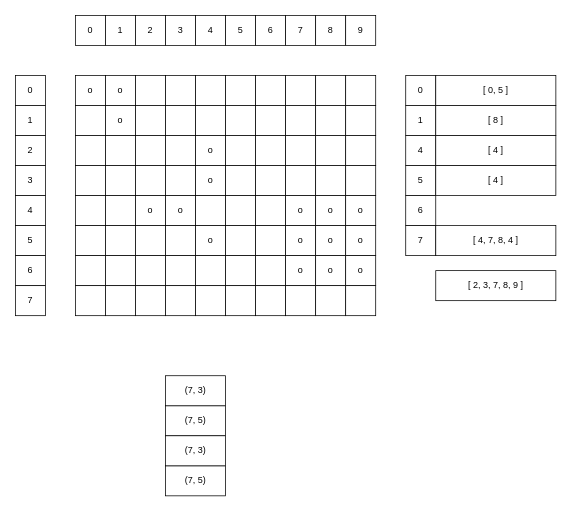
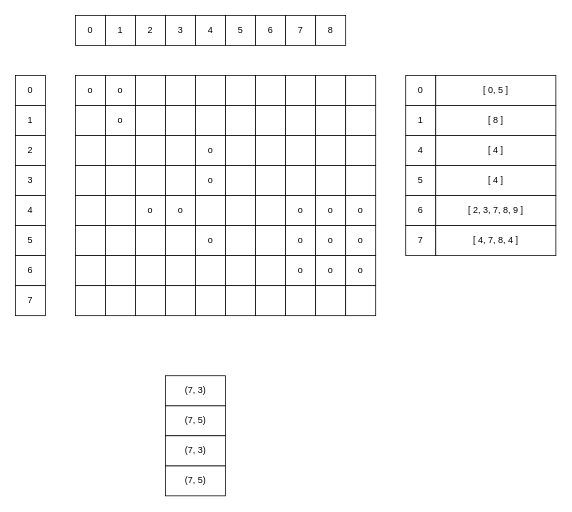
(360, 30) -> none
(495, 285) -> (495, 210)
